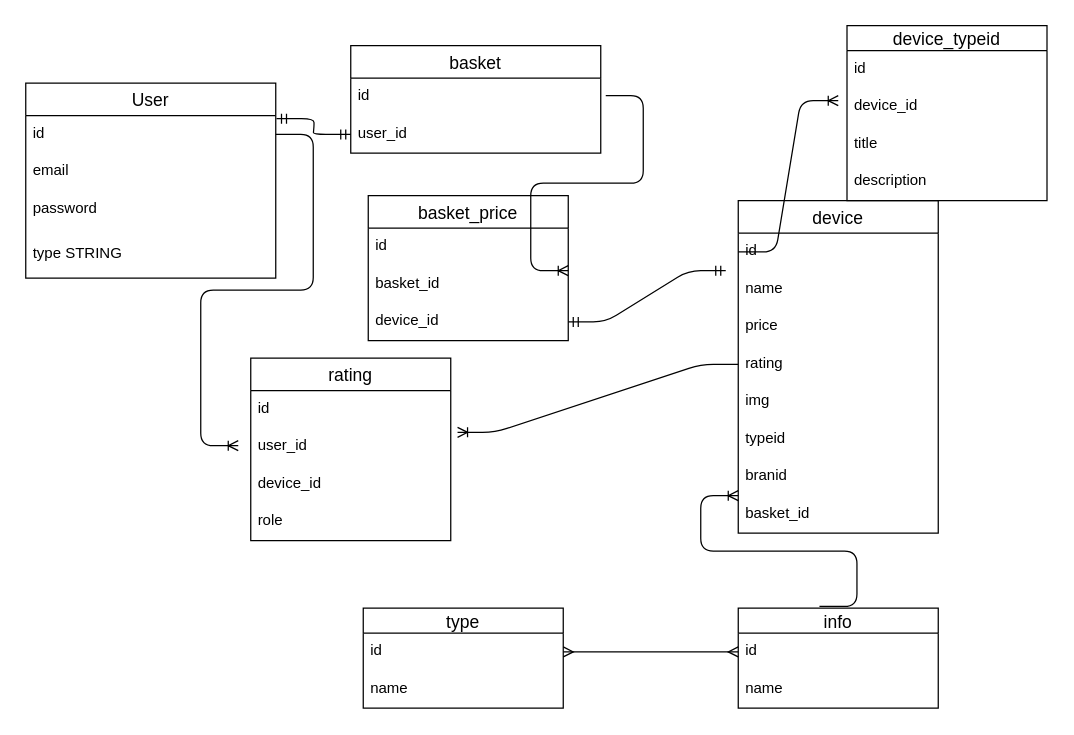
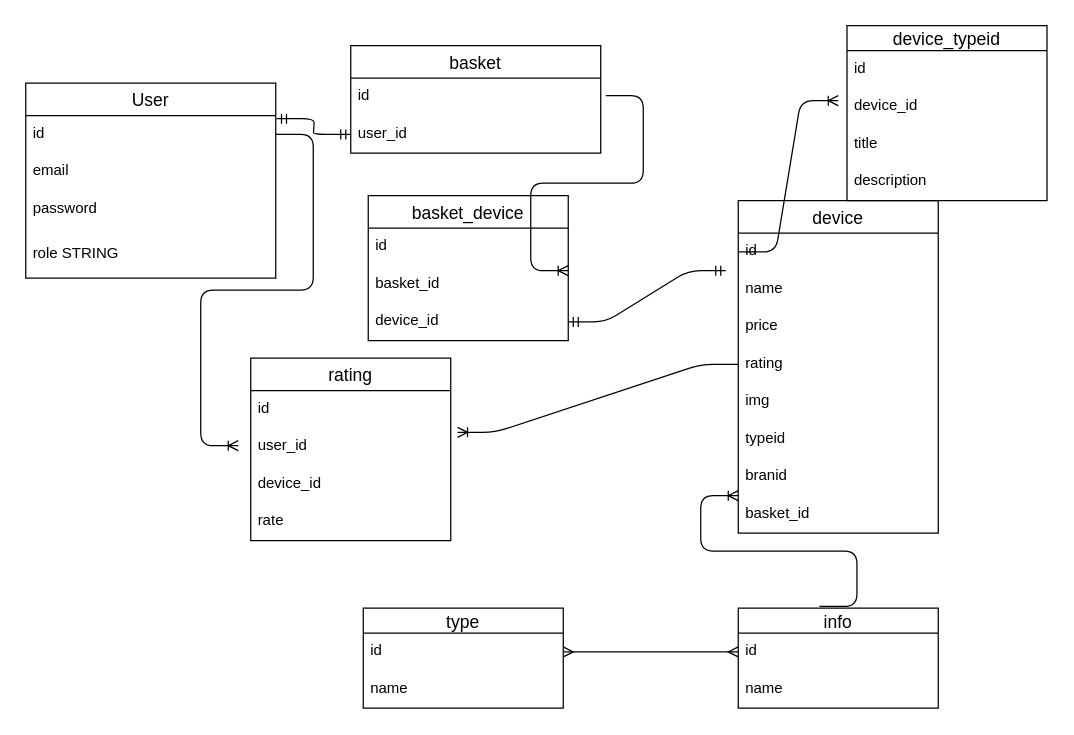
(468, 213) -> (468, 213)
(77, 253) -> (75, 253)
(272, 520) -> (274, 520)
